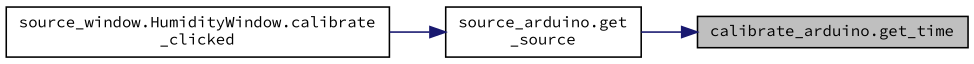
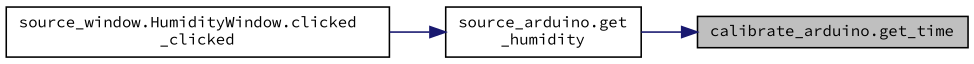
(198, 32) -> (198, 32)
(543, 32) -> (543, 32)
